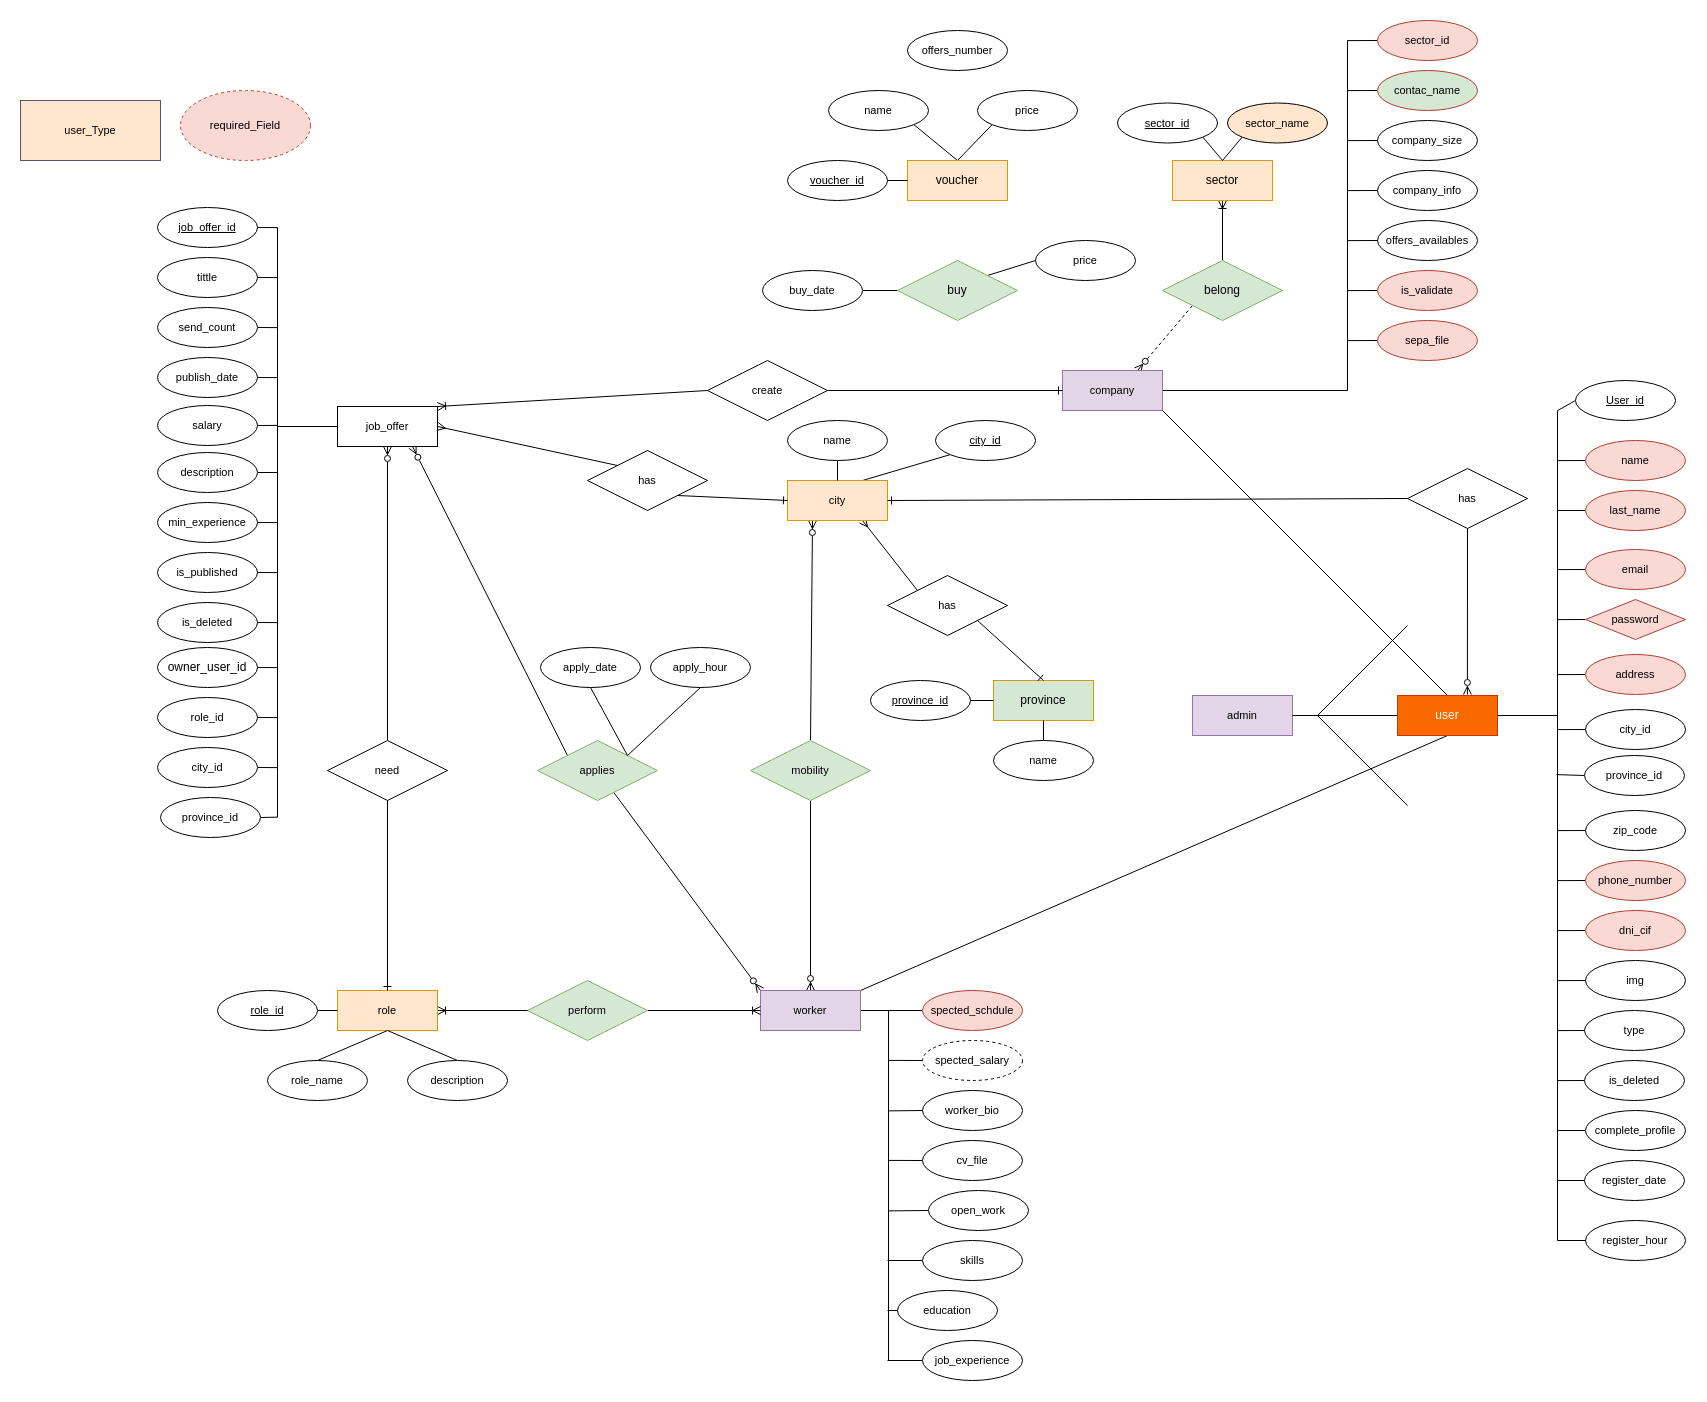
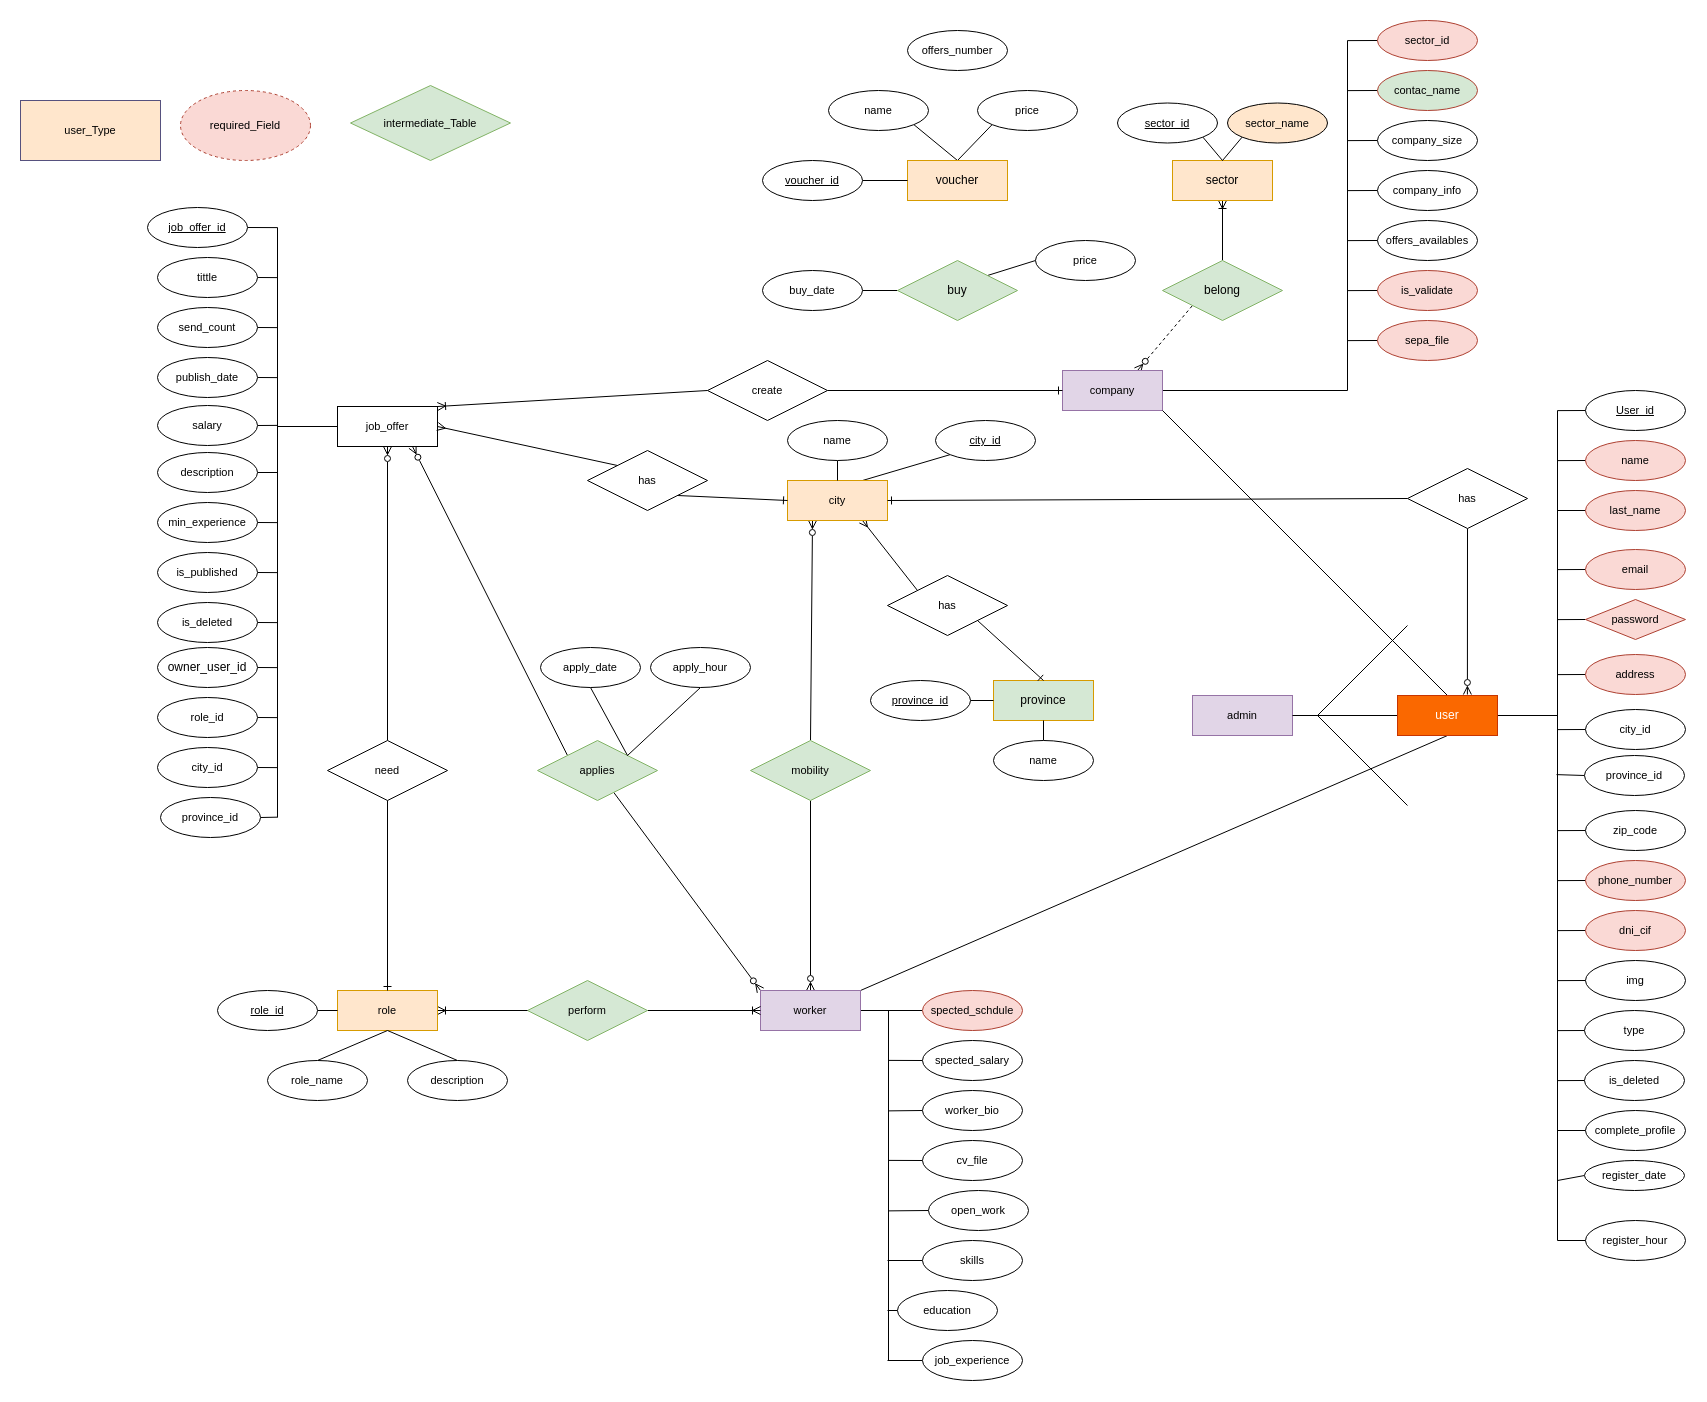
none -> (431, 123)
(838, 181) -> (813, 181)
(208, 228) -> (198, 228)
(1626, 401) -> (1636, 411)
(973, 1061) -> (973, 1061)
(1635, 1181) -> (1635, 1176)
